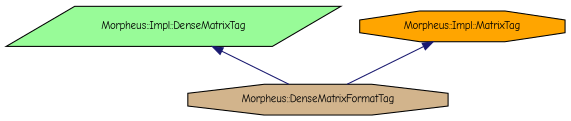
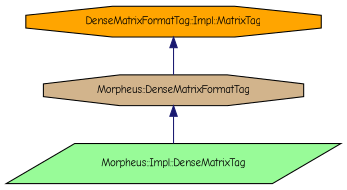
(462, 26) -> (174, 22)
(255, 68) -> (174, 130)
